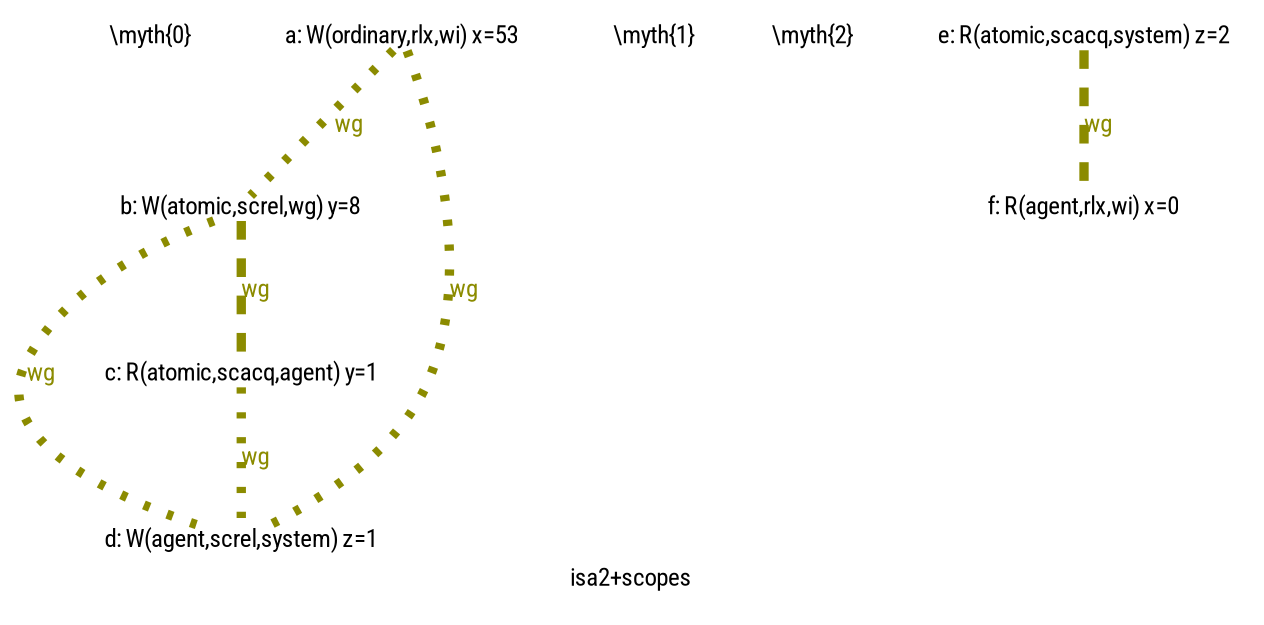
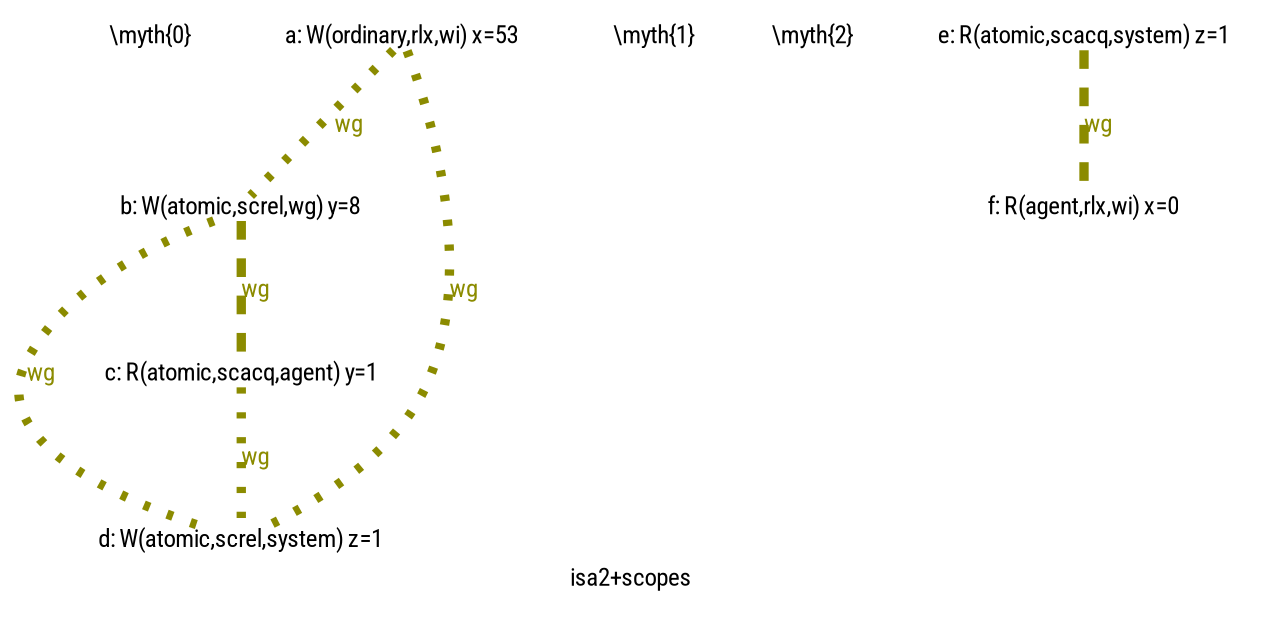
(1084, 37) -> (1084, 37)
(241, 541) -> (241, 541)
